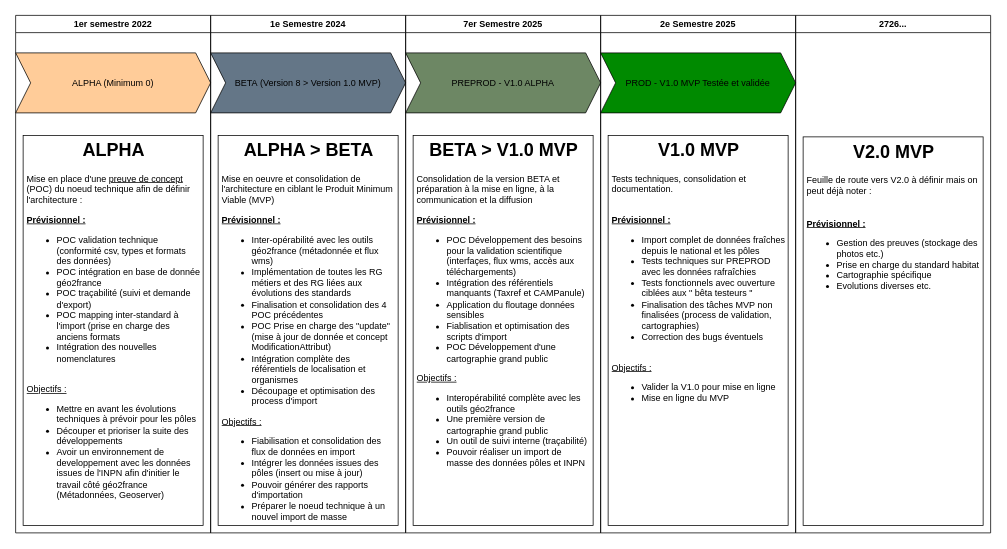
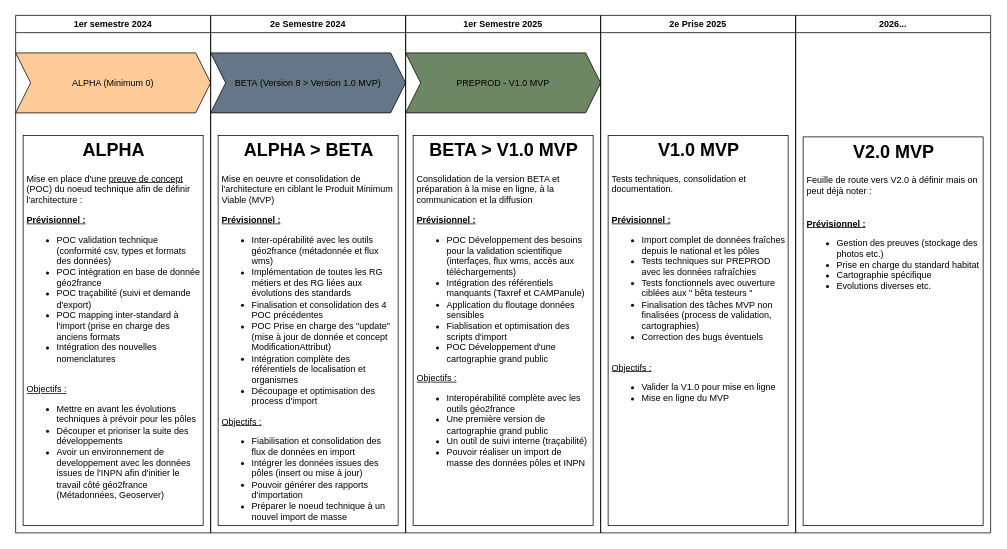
(113, 24) -> (113, 24)
(308, 24) -> (308, 24)
(503, 24) -> (503, 24)
(698, 24) -> (698, 24)
(893, 24) -> (893, 24)
(503, 83) -> (503, 83)
(698, 83) -> none
